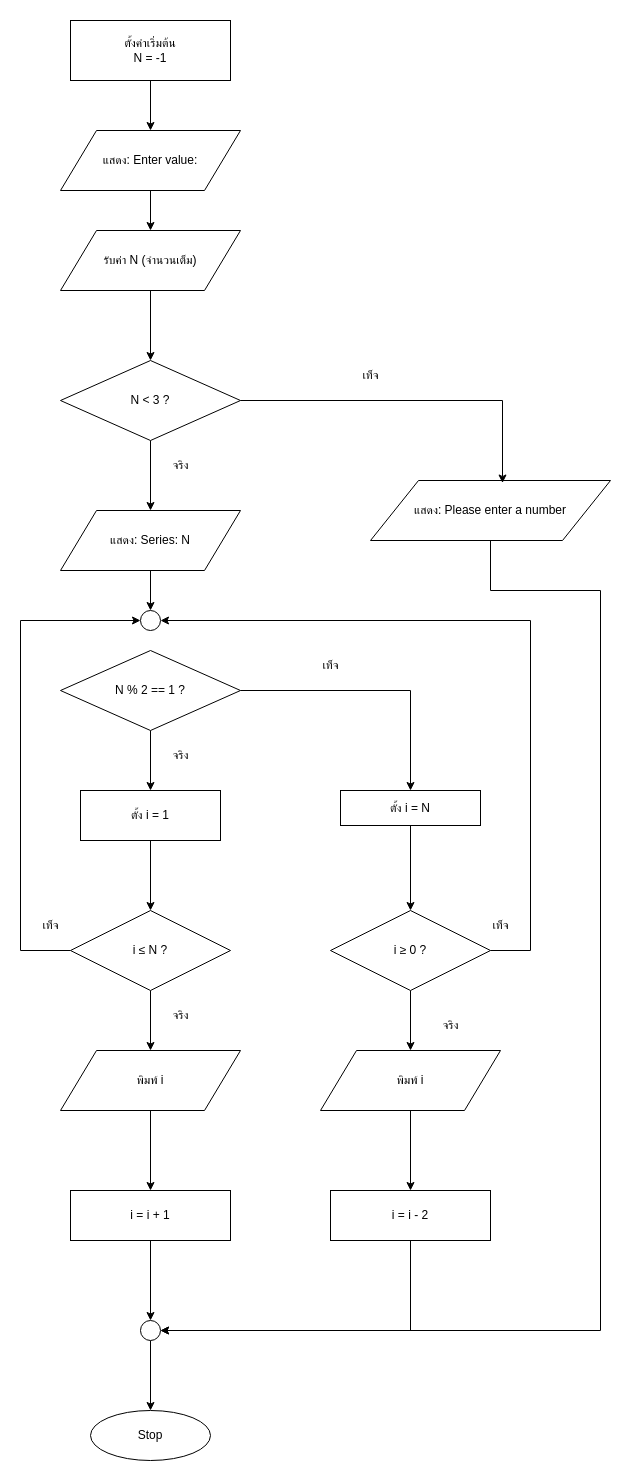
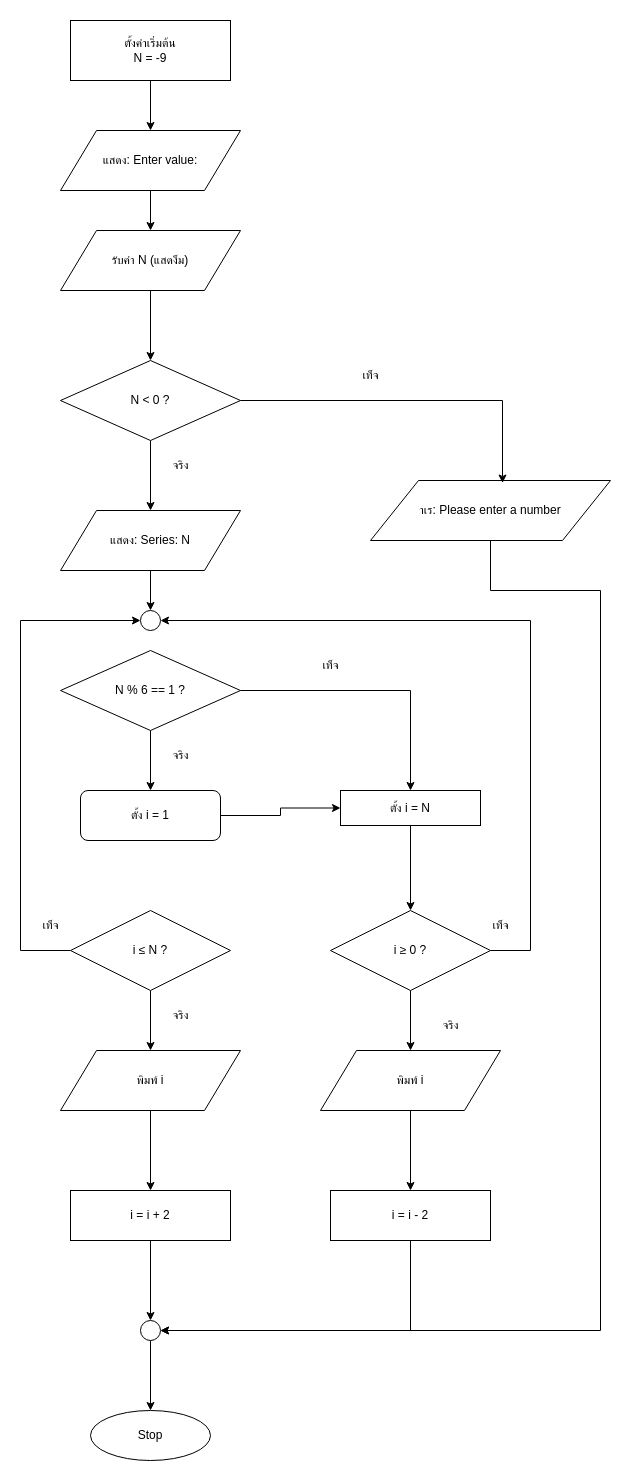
(151, 51) -> (151, 51)
(151, 261) -> (151, 261)
(151, 401) -> (151, 401)
(491, 511) -> (491, 511)
(151, 691) -> (151, 691)
(151, 816) -> (151, 816)
(151, 872) -> (281, 816)
(151, 1216) -> (151, 1216)
